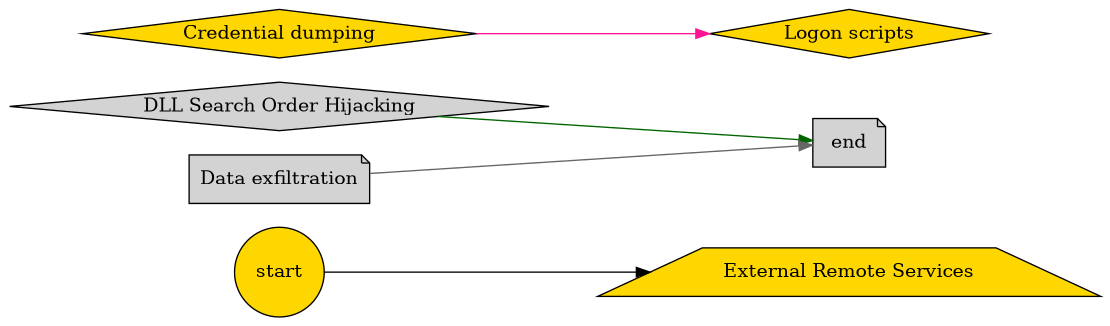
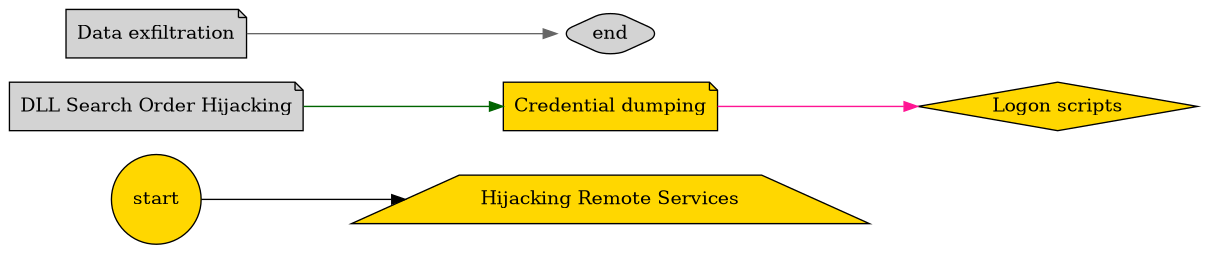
(279, 34) -> (610, 106)
(279, 106) -> (156, 106)
(618, 128) -> (397, 106)
(849, 143) -> (610, 34)
(849, 272) -> (610, 199)
